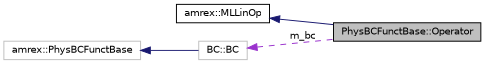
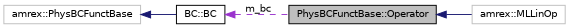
(223, 14) -> (519, 15)
(306, 22) -> (459, 15)
(223, 50) -> (201, 15)
